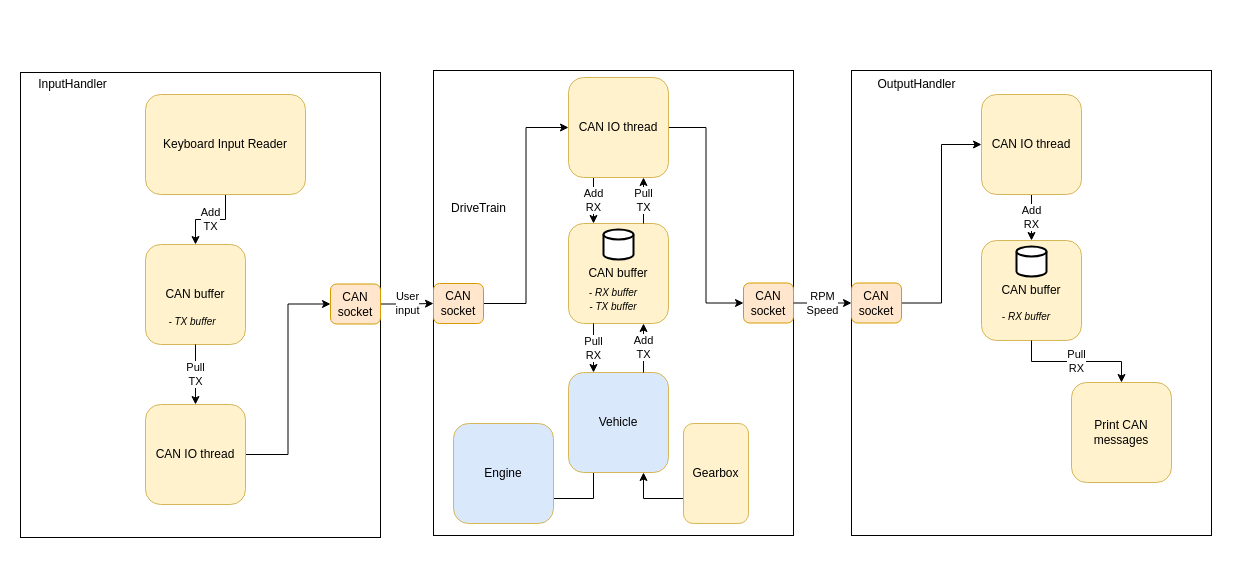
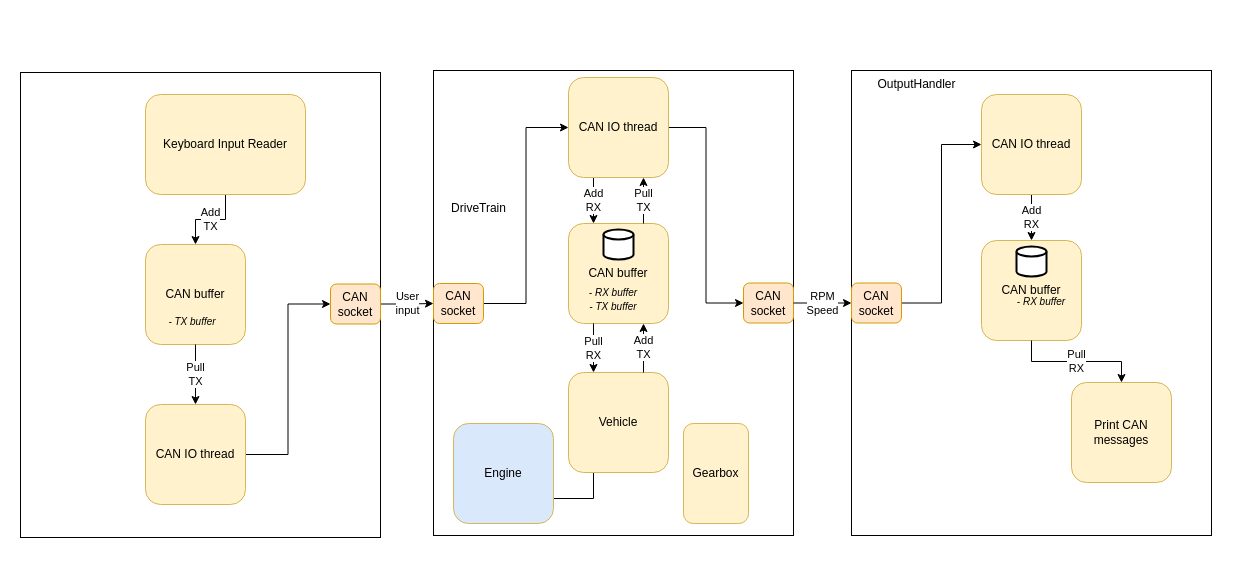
(72, 85) -> none
(1027, 324) -> (1042, 309)
(619, 423) -> (619, 423)
(655, 499) -> none
